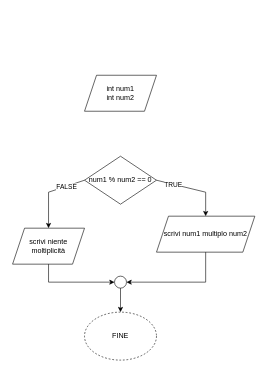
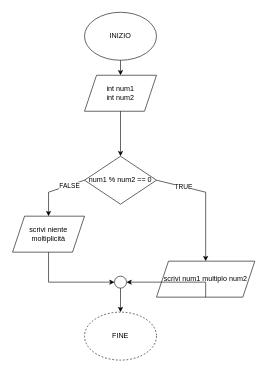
none -> (120, 36)
none -> (120, 65)
none -> (120, 131)
(206, 234) -> (206, 279)
(48, 246) -> (48, 234)
